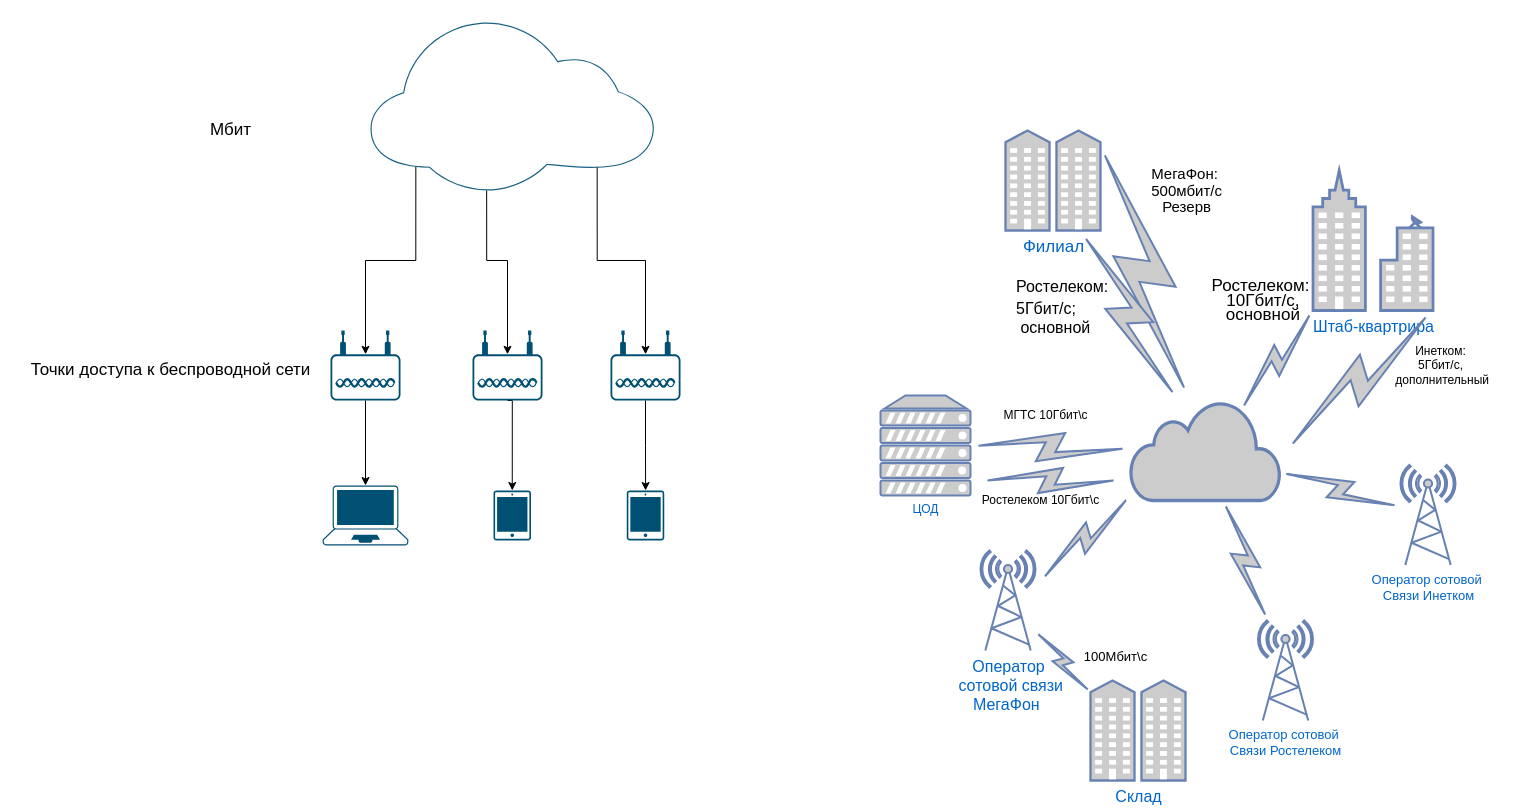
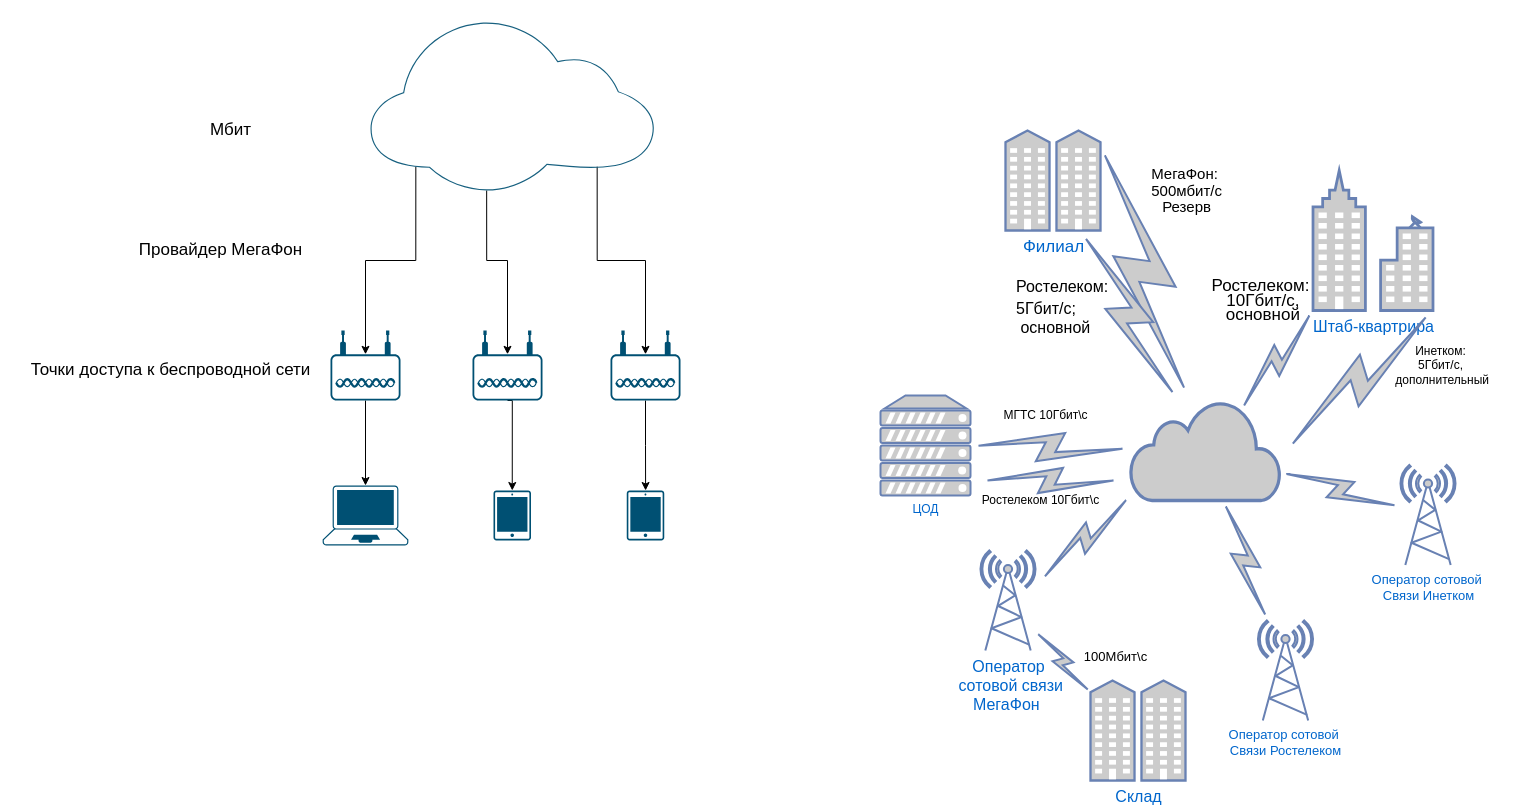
none -> (221, 251)
